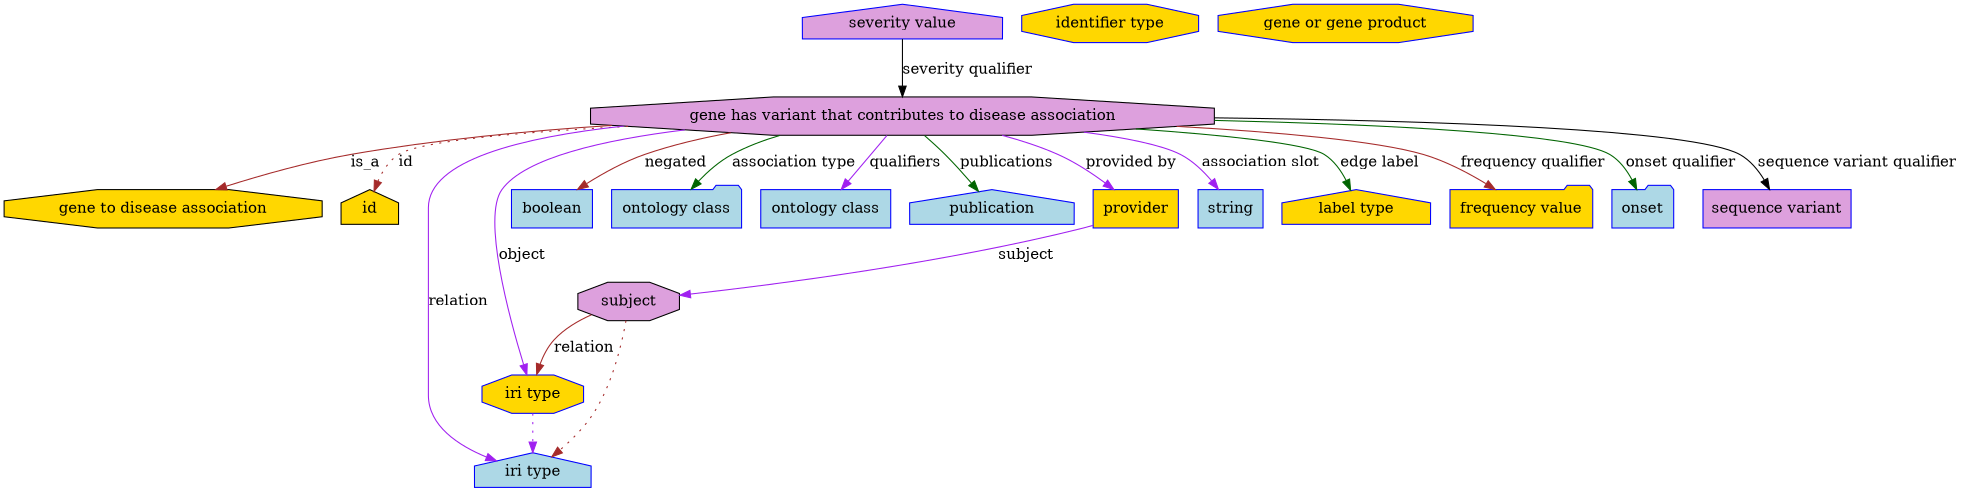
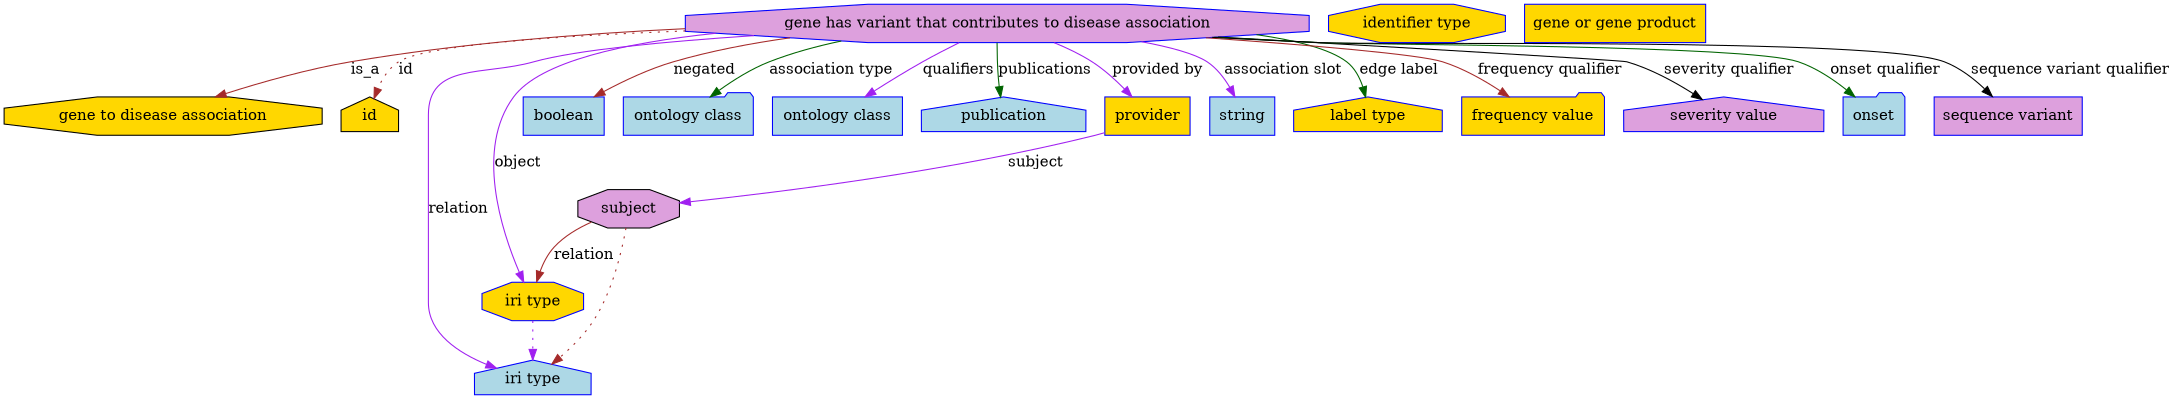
(1346, 23) -> (1615, 23)
(902, 63) -> (1471, 52)
(902, 116) -> (997, 23)
